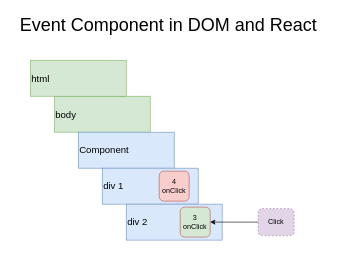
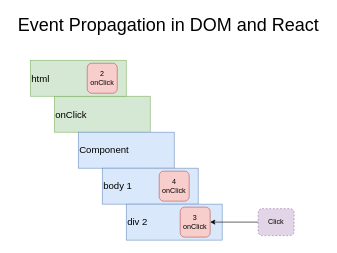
(169, 24) -> (169, 24)
none -> (102, 78)
(66, 114) -> (72, 114)
(114, 186) -> (118, 186)
(195, 222) -> (195, 222)
